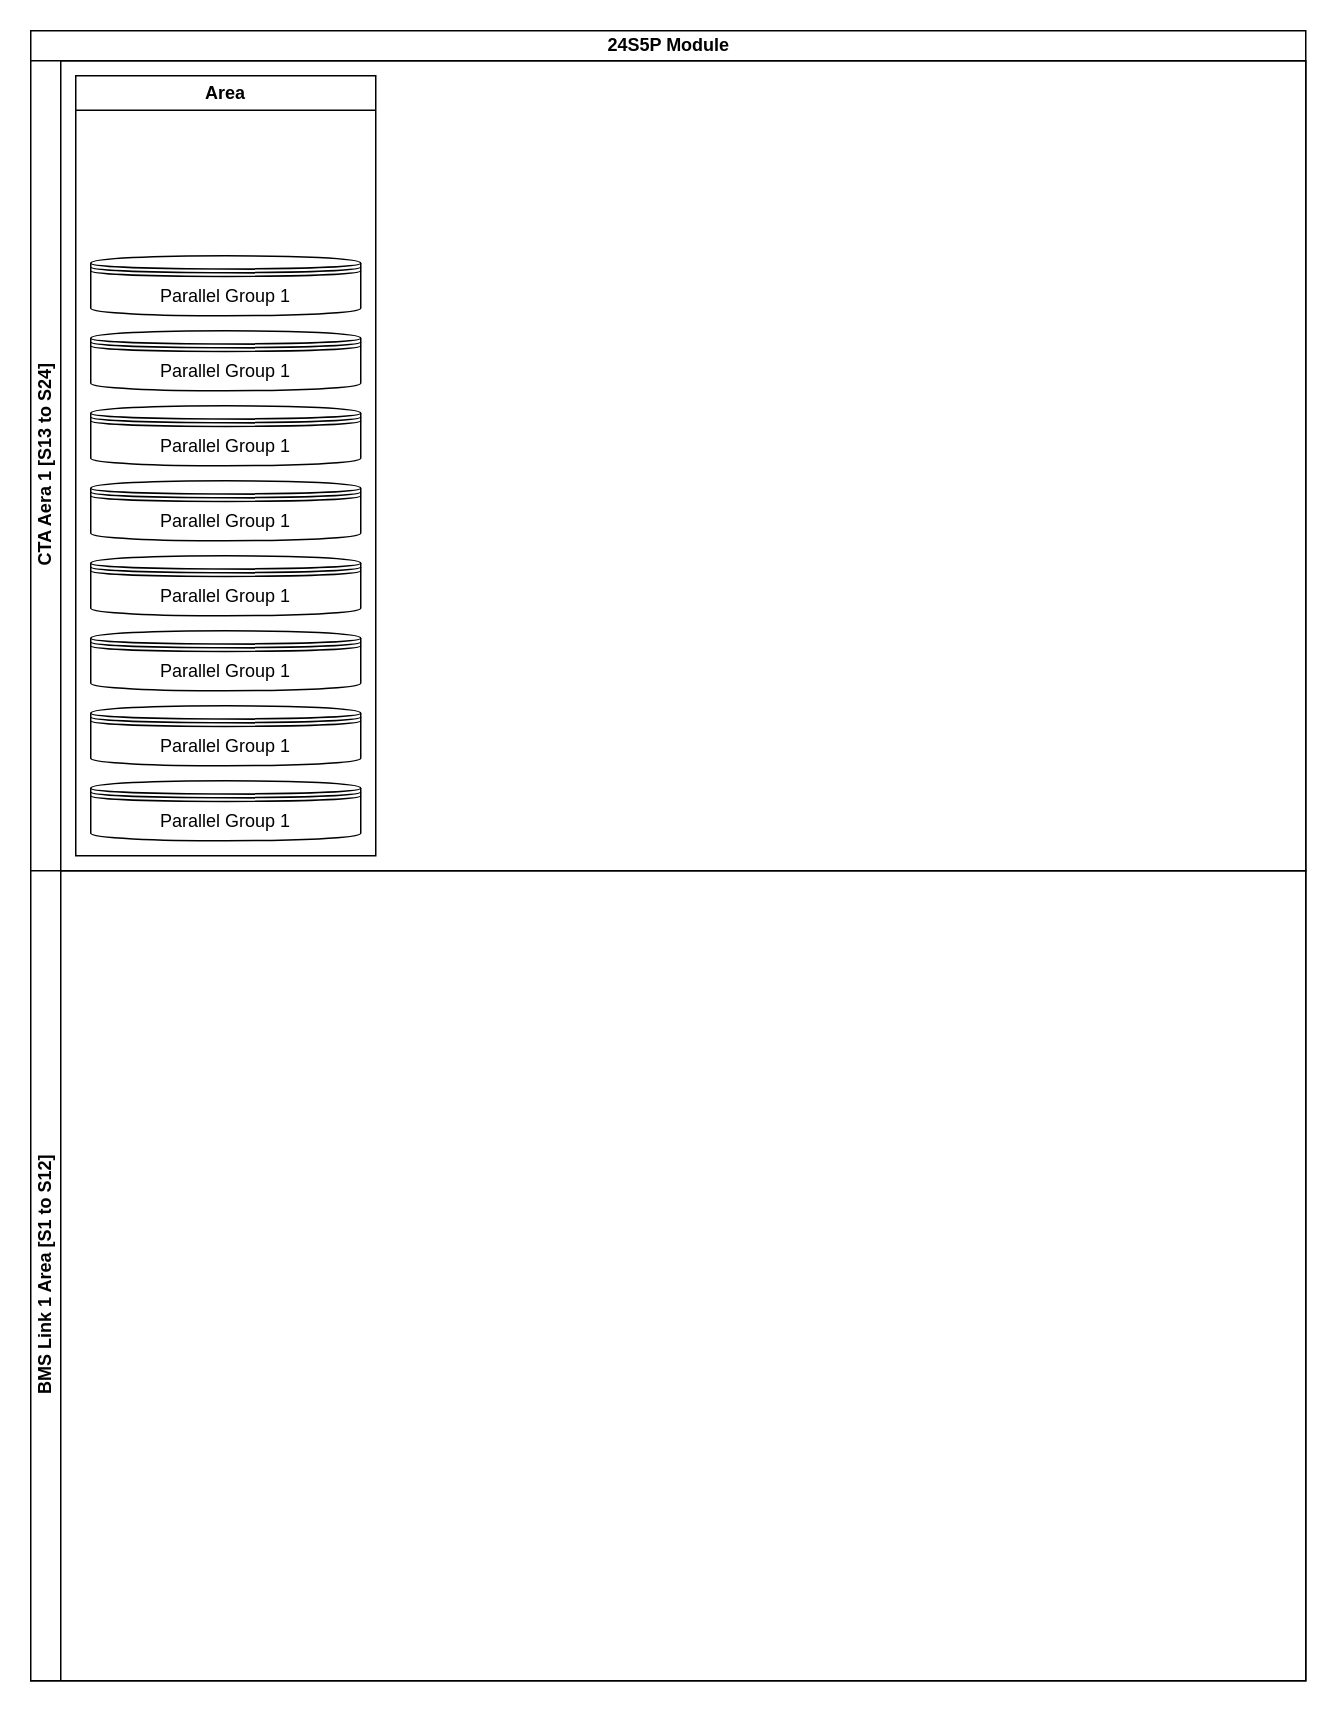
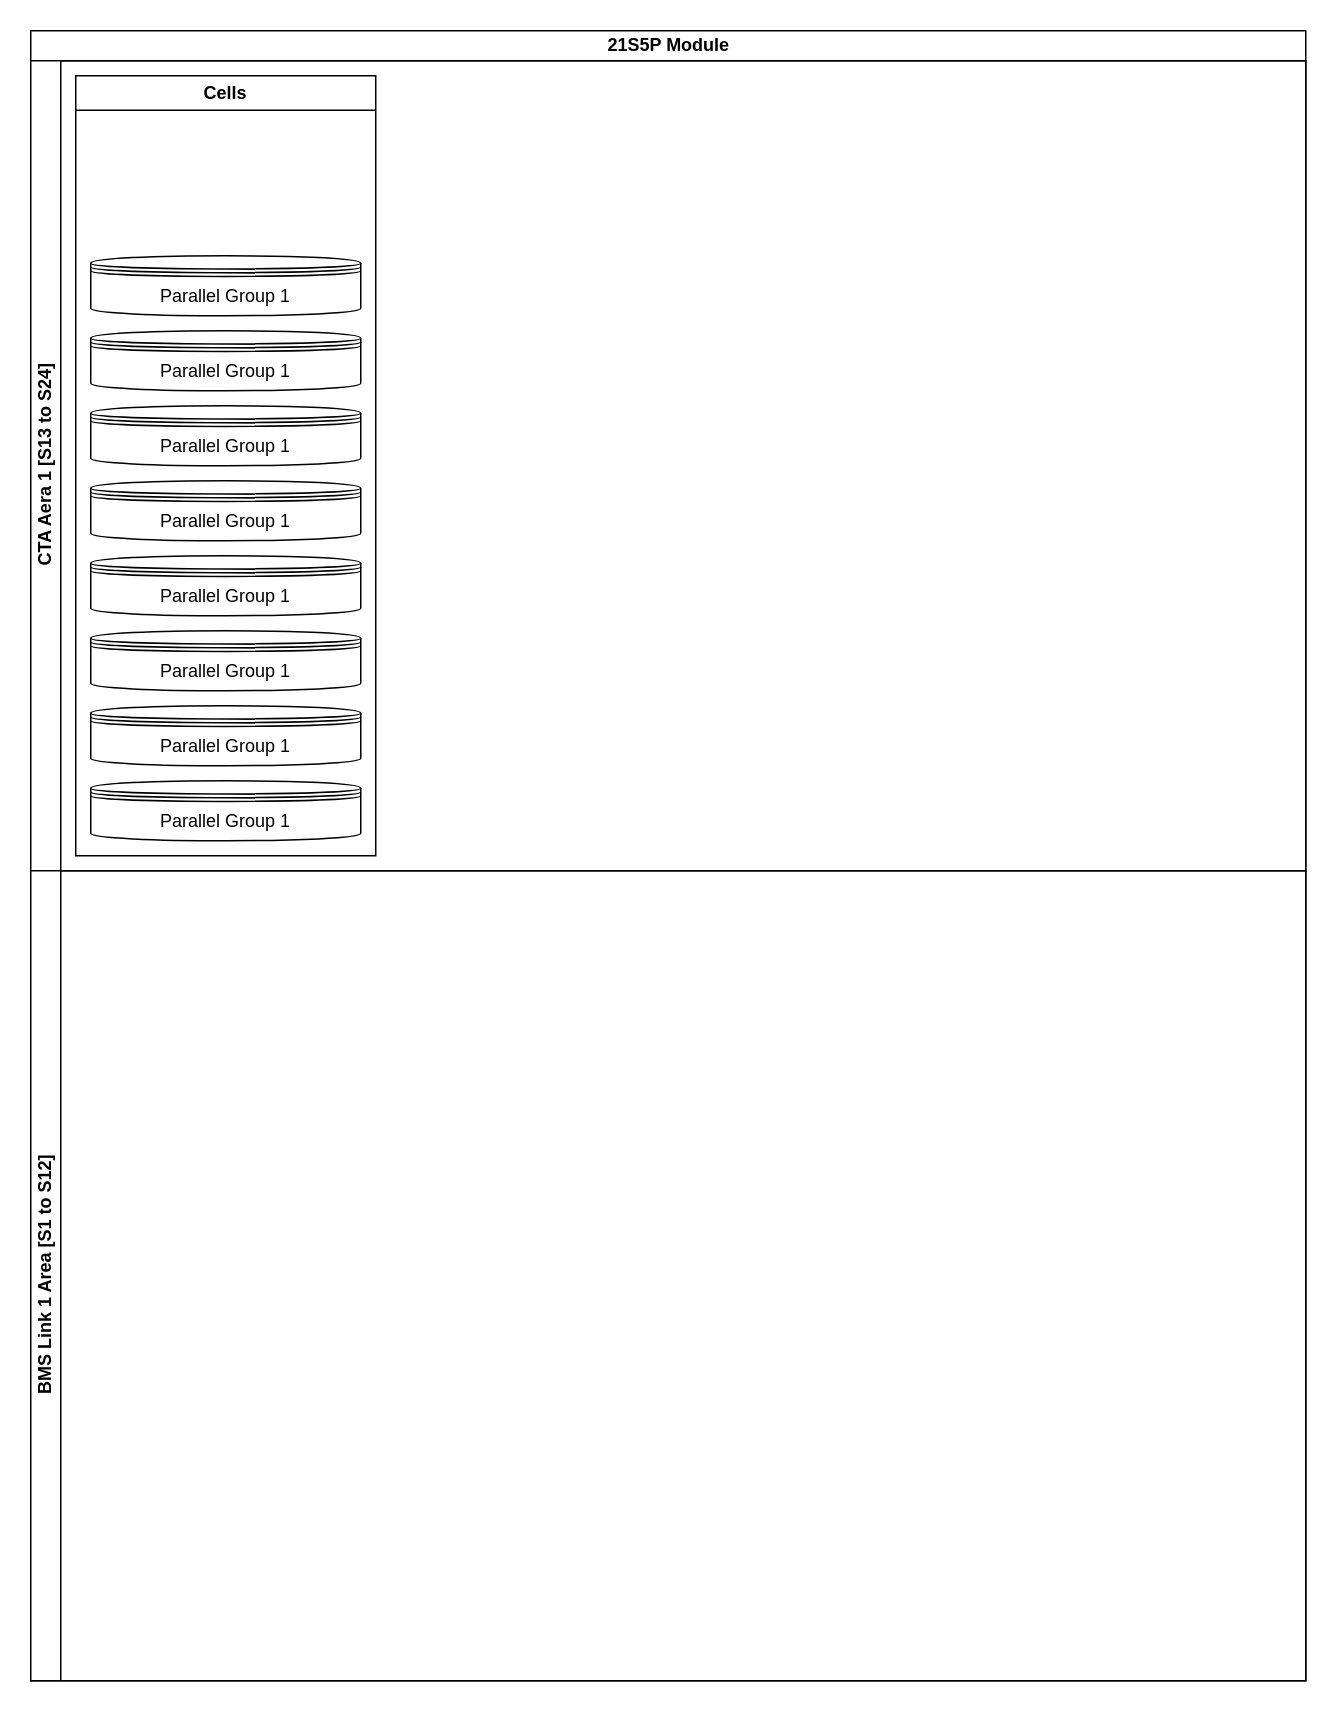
(669, 46) -> (669, 46)
(226, 94) -> (226, 94)
